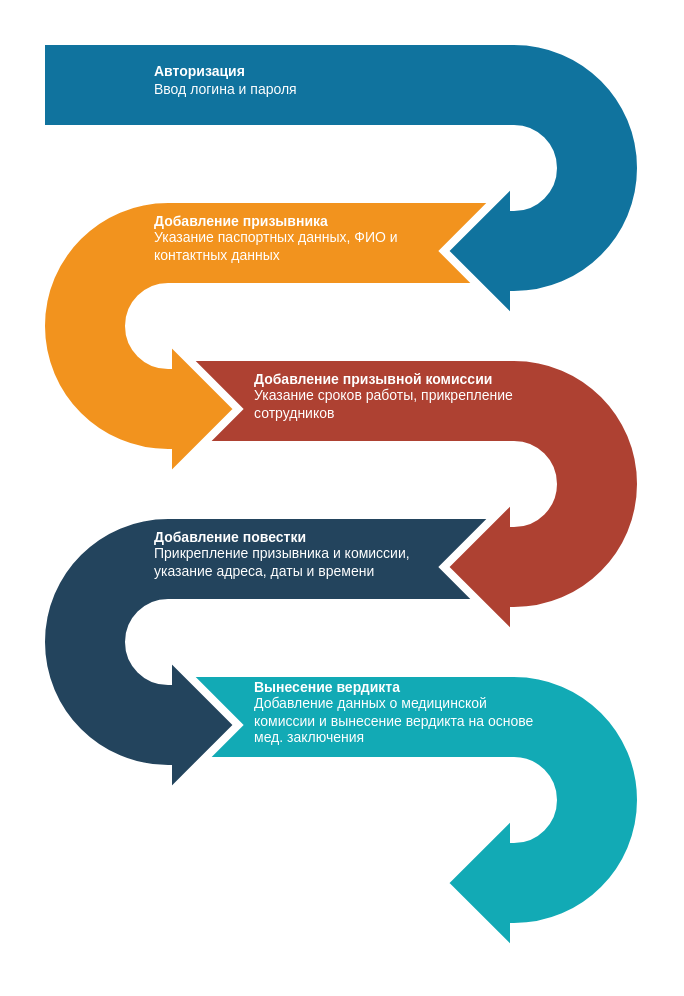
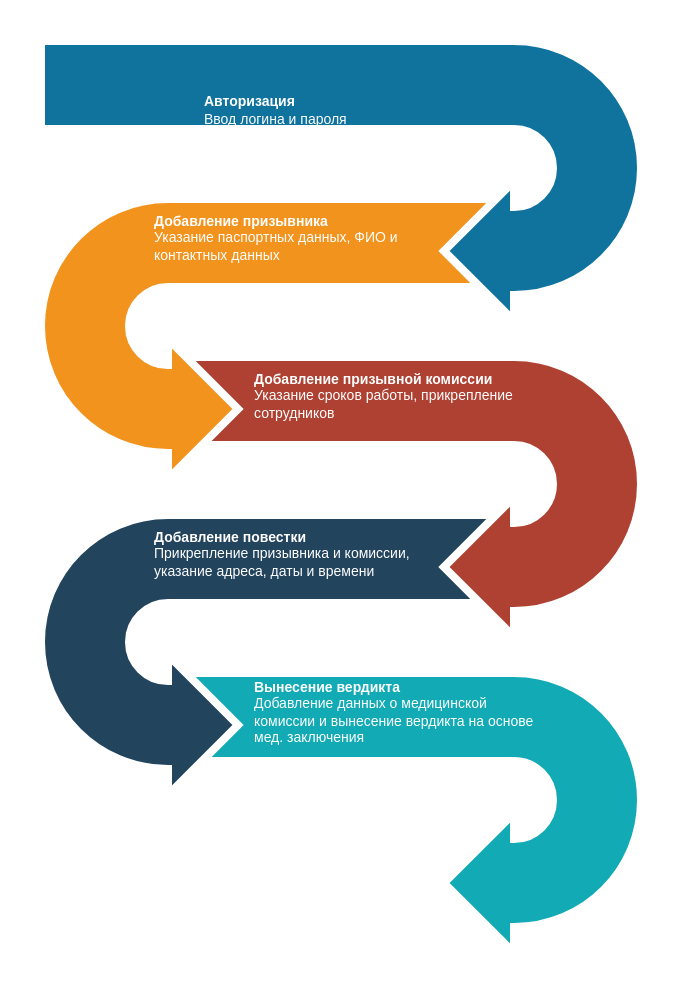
(291, 81) -> (341, 111)
